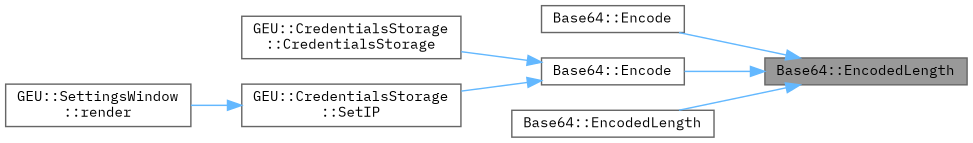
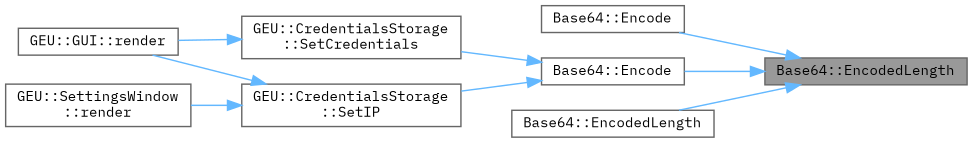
(351, 37) -> (351, 37)
none -> (98, 42)
